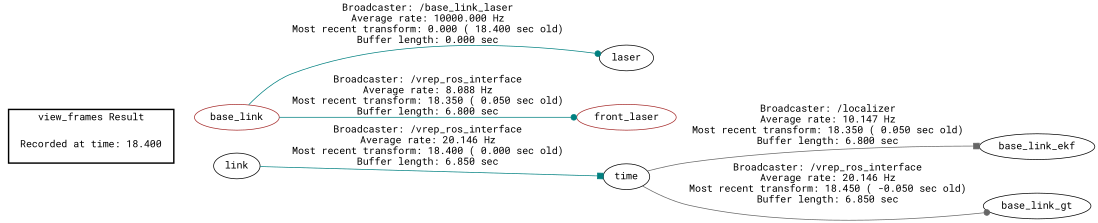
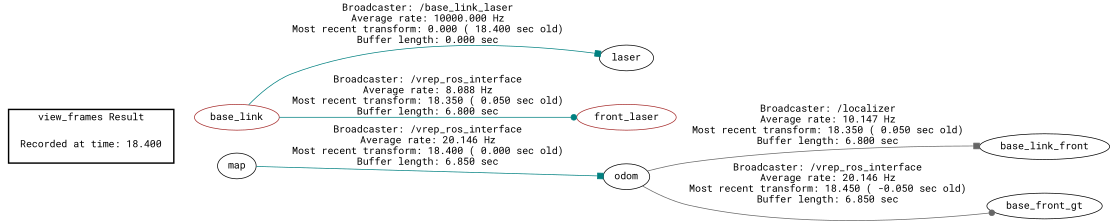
(415, 48) -> (415, 48)
(1037, 147) -> (1045, 147)
(237, 166) -> (237, 166)
(626, 177) -> (626, 177)
(1037, 206) -> (1045, 206)
